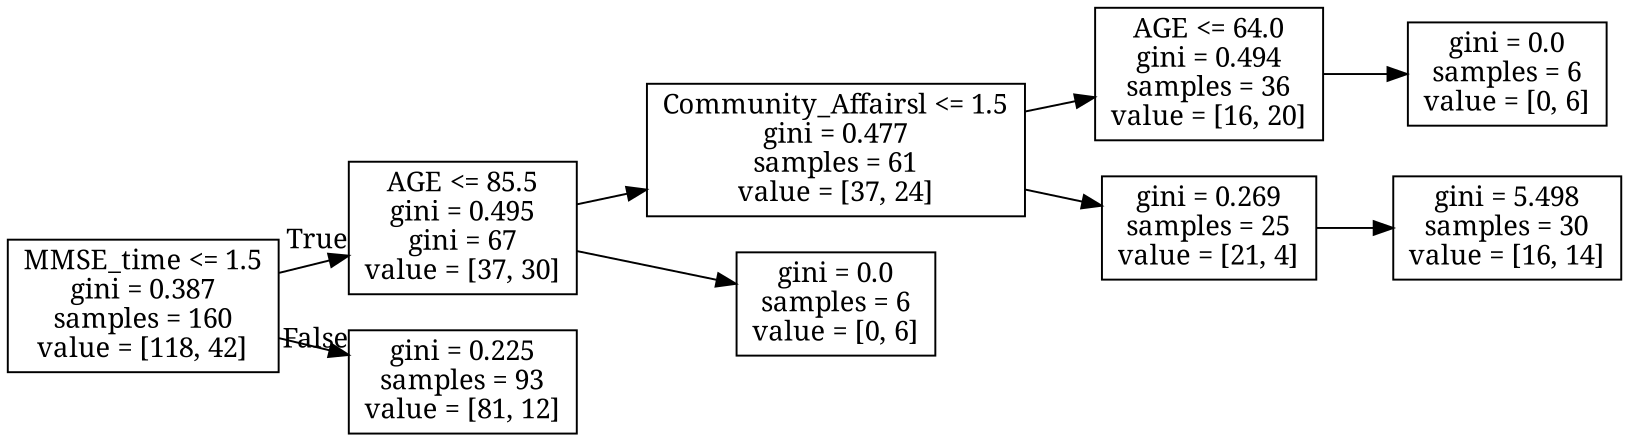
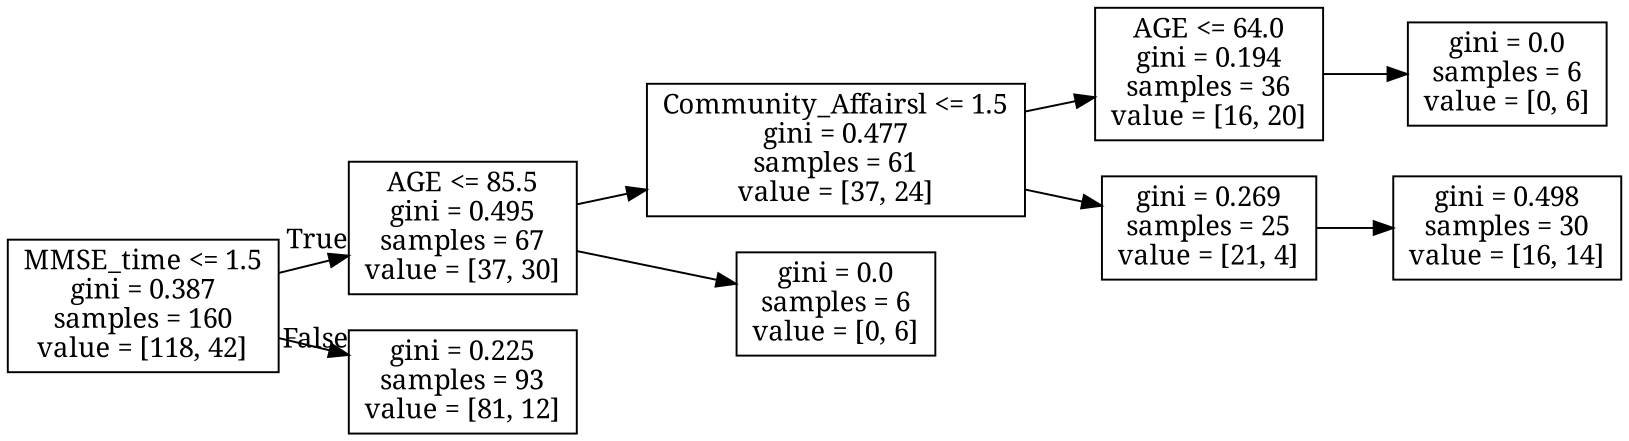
(1209, 74) -> (1209, 74)
(463, 228) -> (463, 228)
(1507, 228) -> (1507, 228)
